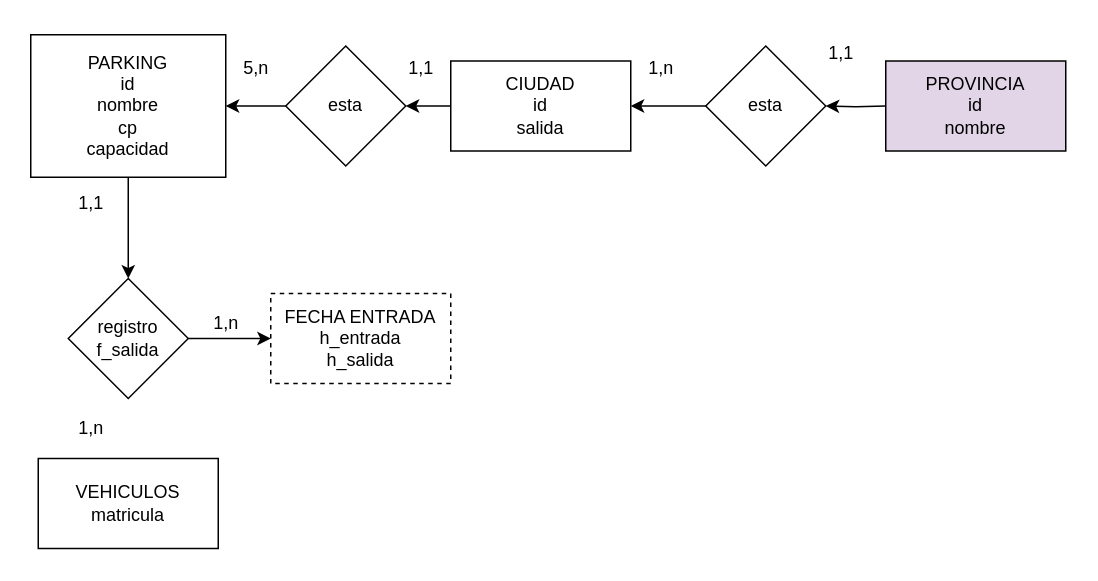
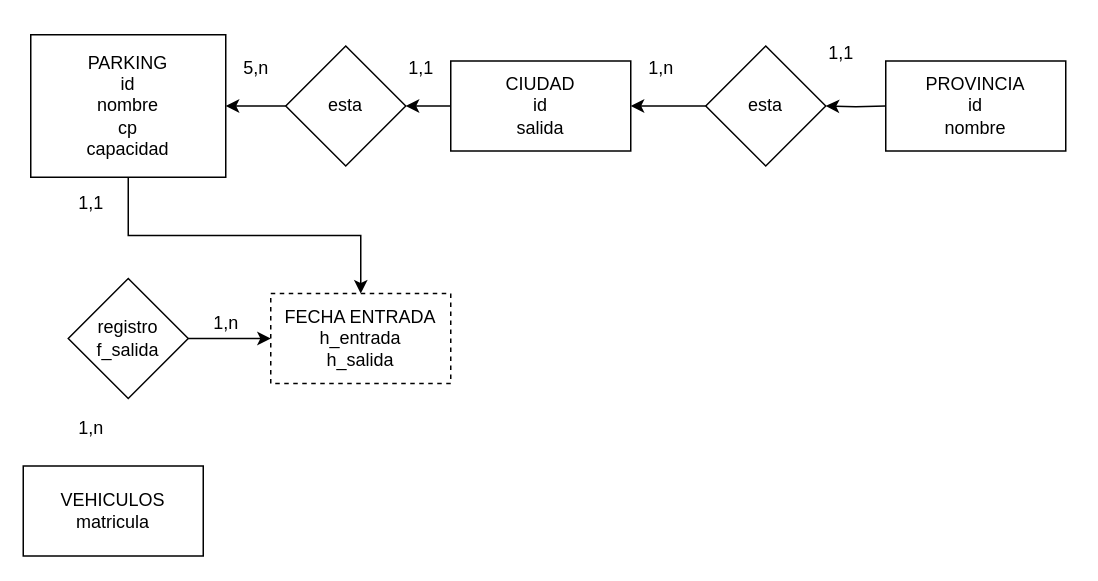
(976, 106) -> (976, 106)
(128, 251) -> (268, 235)
(128, 503) -> (113, 511)
